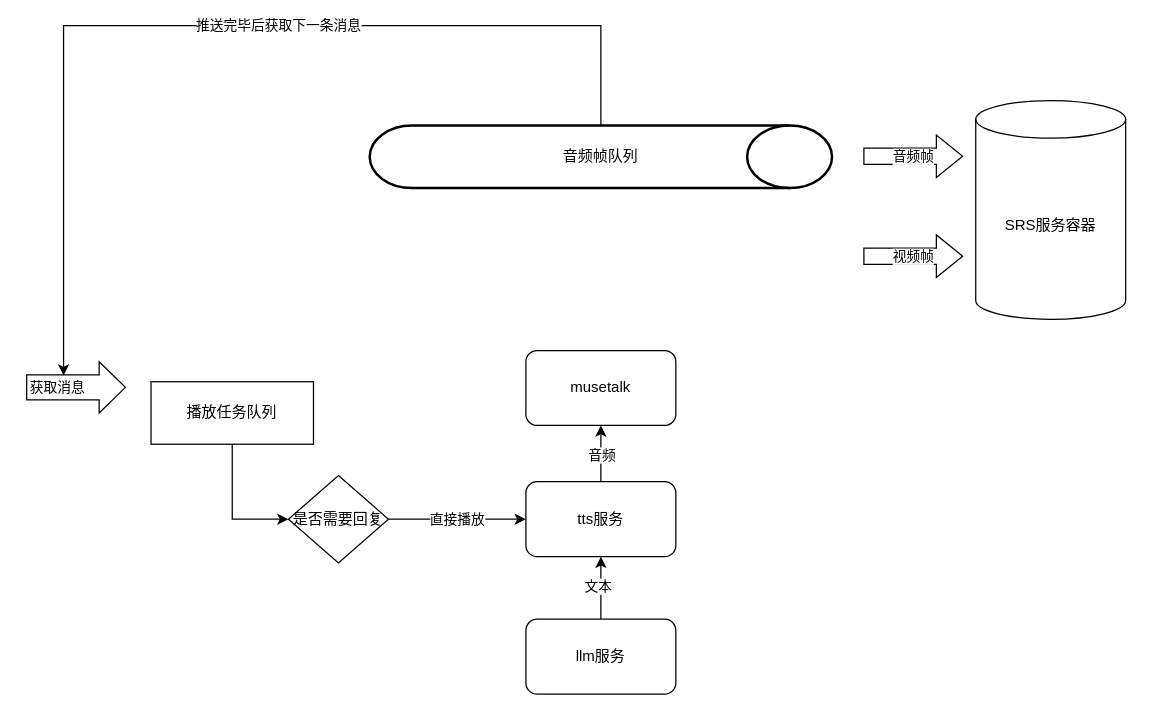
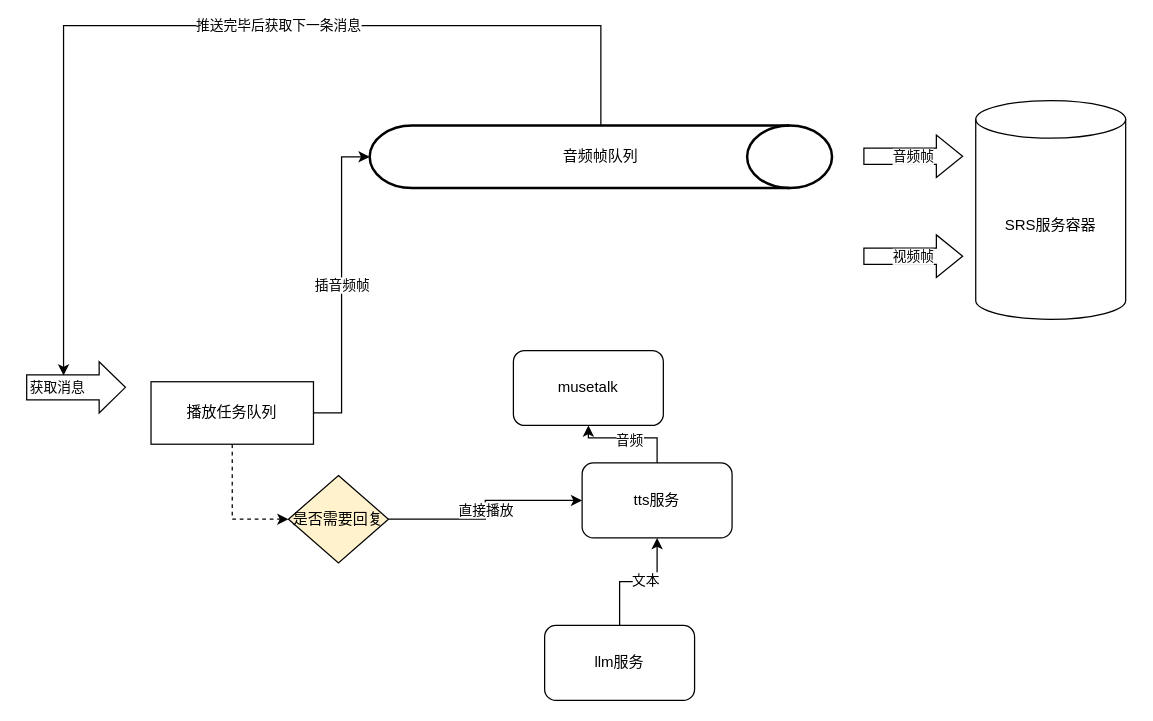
none -> (341, 289)
(601, 388) -> (588, 388)
(232, 505) -> (232, 505)
(338, 519) -> (338, 519)
(601, 519) -> (657, 501)
(601, 657) -> (619, 663)
